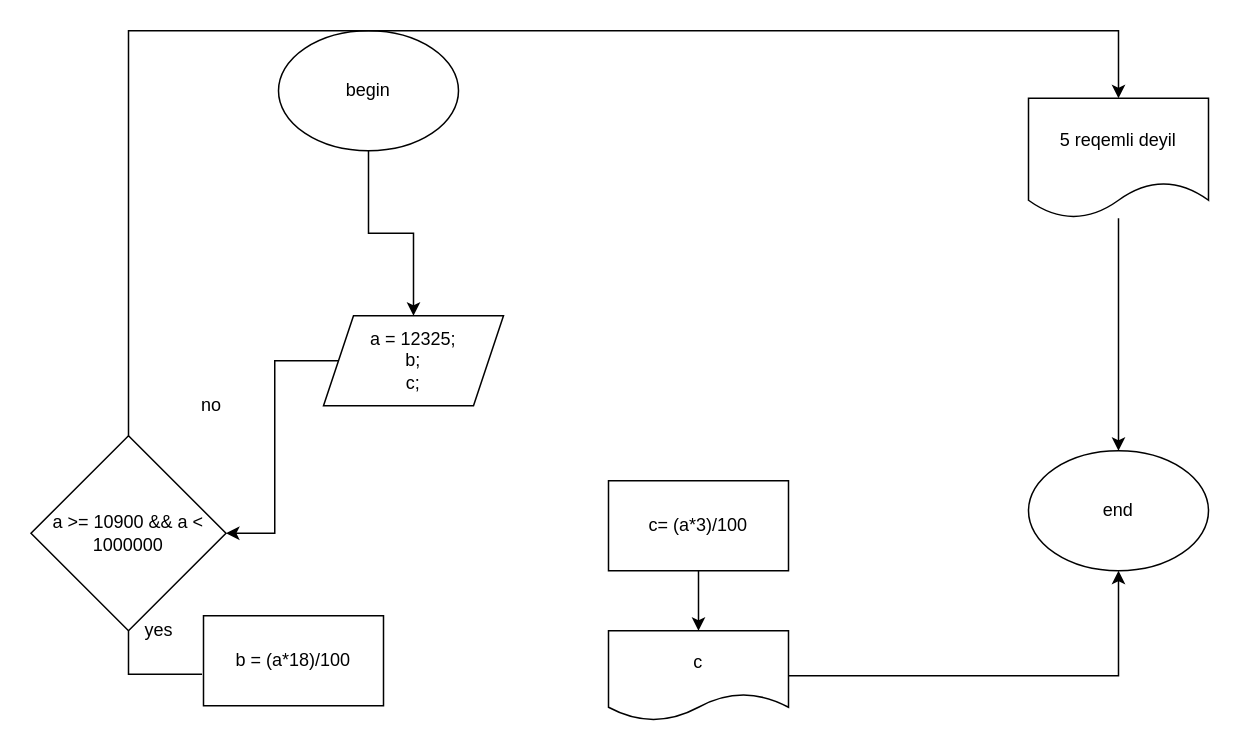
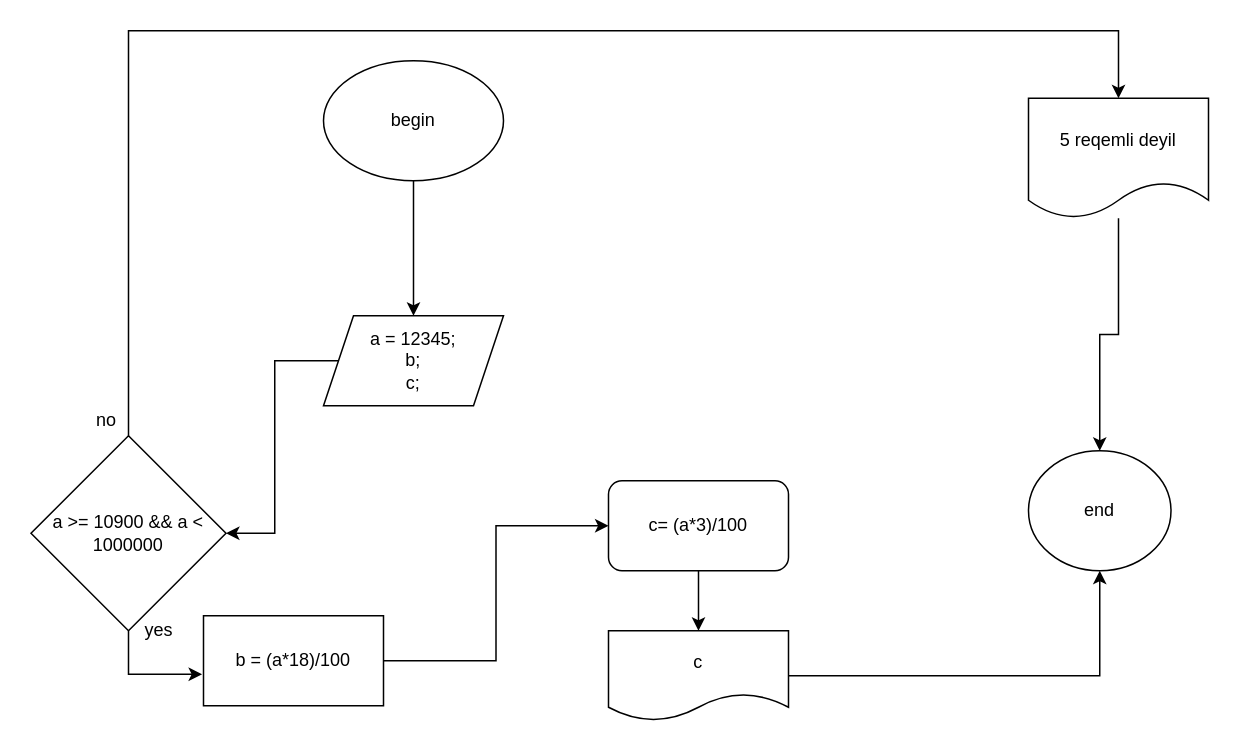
(368, 91) -> (413, 121)
(413, 361) -> (413, 361)
(211, 406) -> (106, 421)
(1118, 511) -> (1100, 511)
(698, 526) -> (698, 526)
none -> (496, 599)
(195, 674) -> (190, 674)
